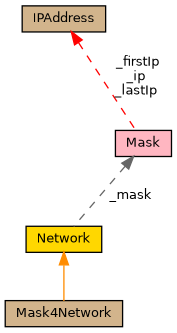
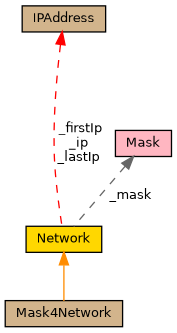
(107, 87) -> (54, 136)
